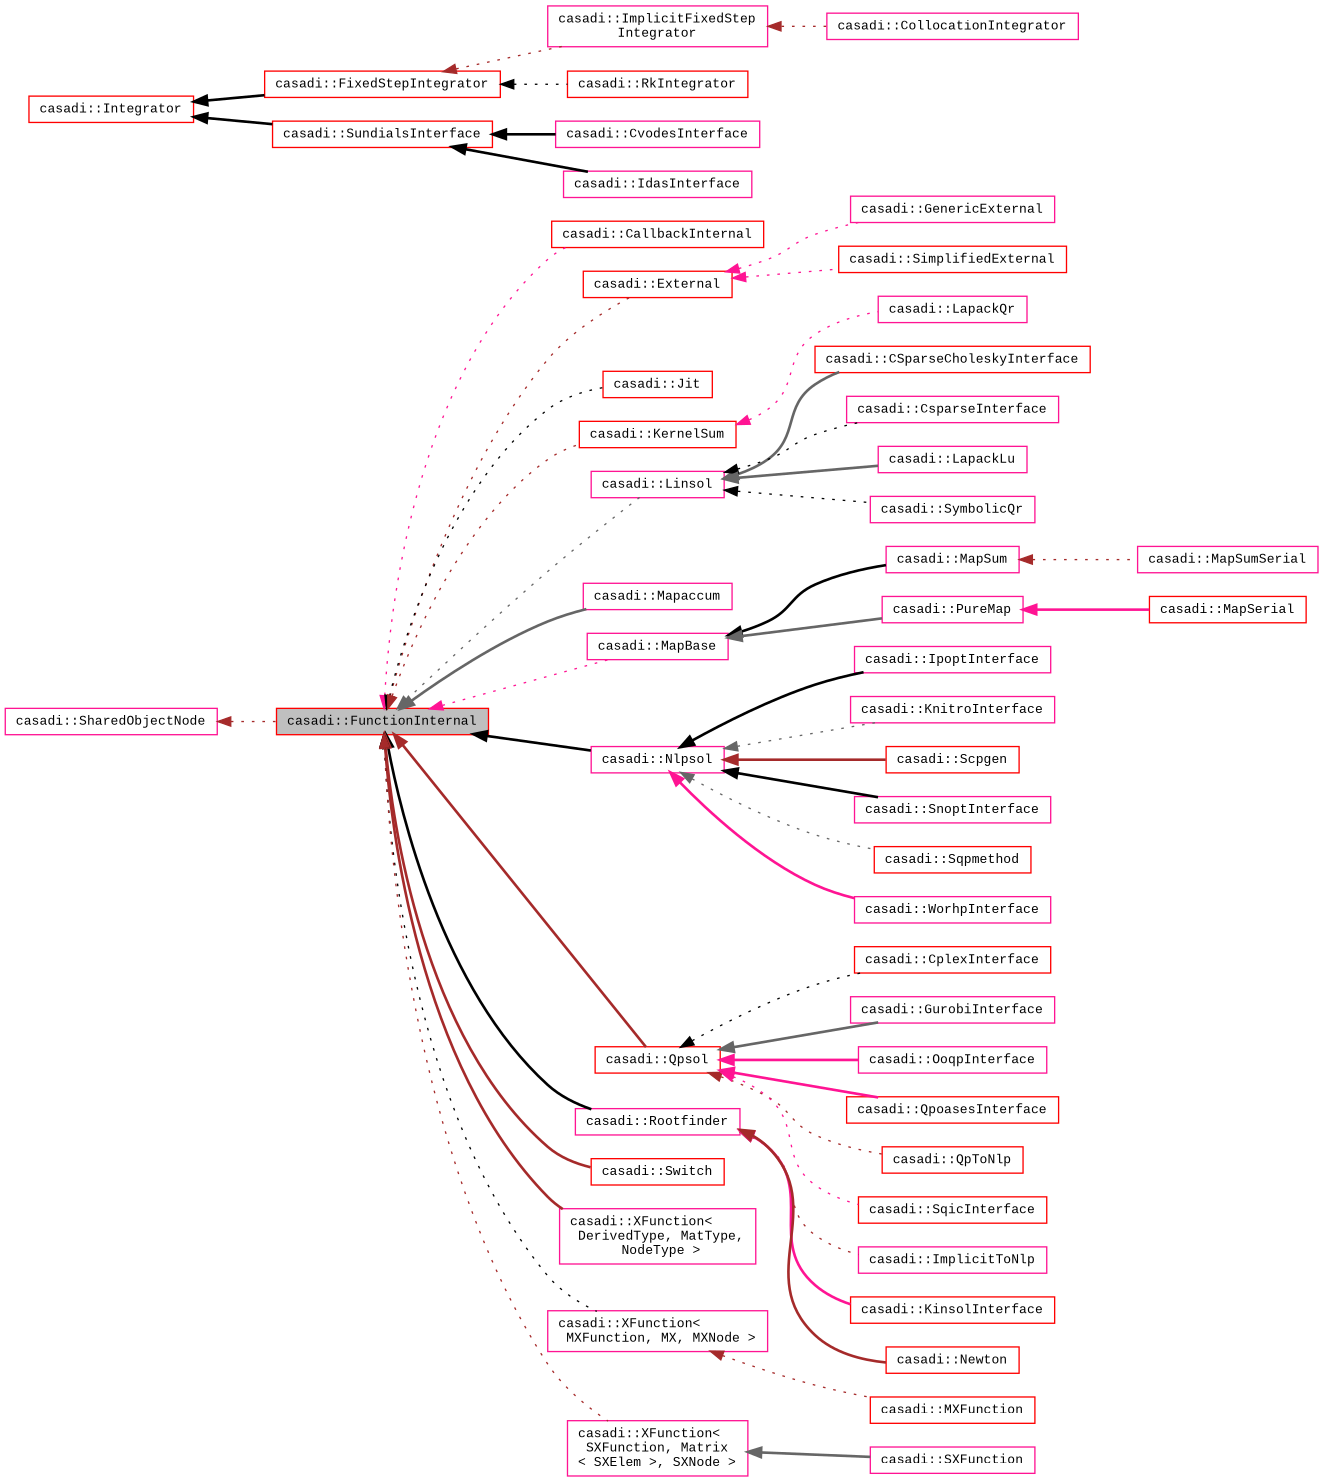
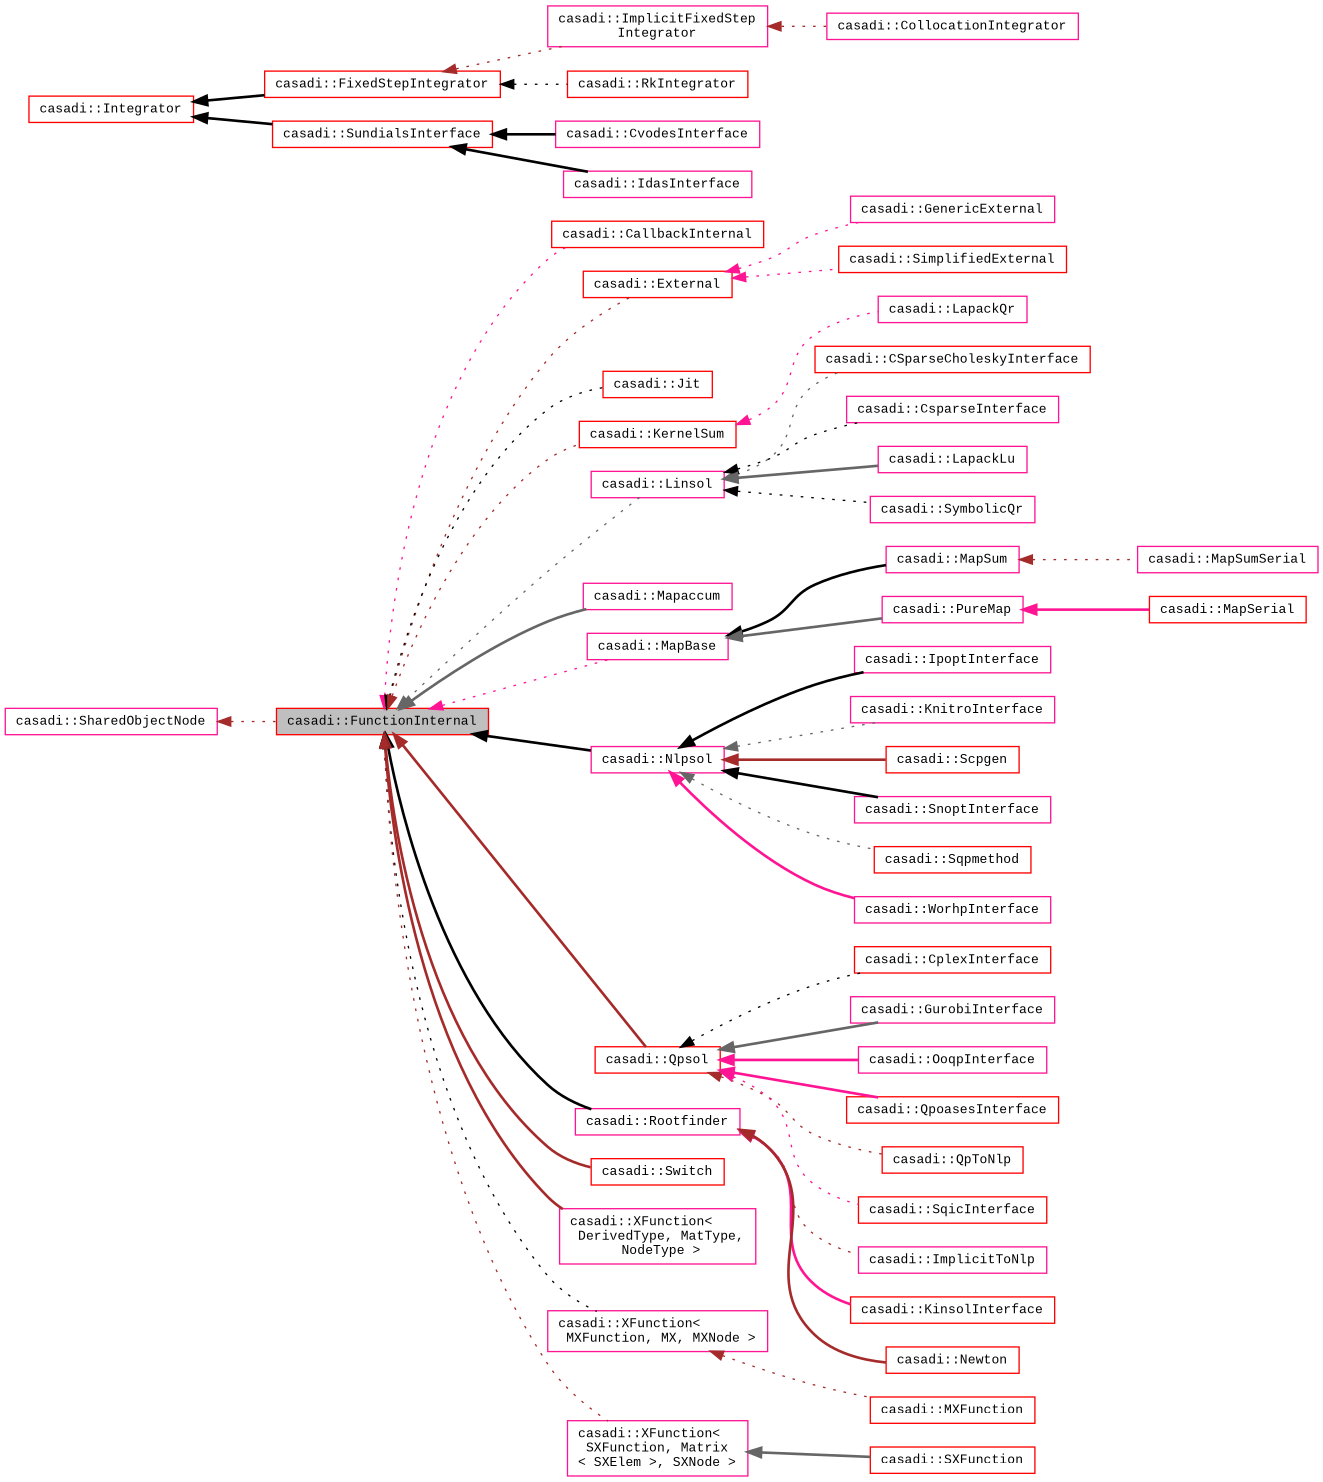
(790, 425) -> (790, 425)
(953, 1460) -> (953, 1460)
